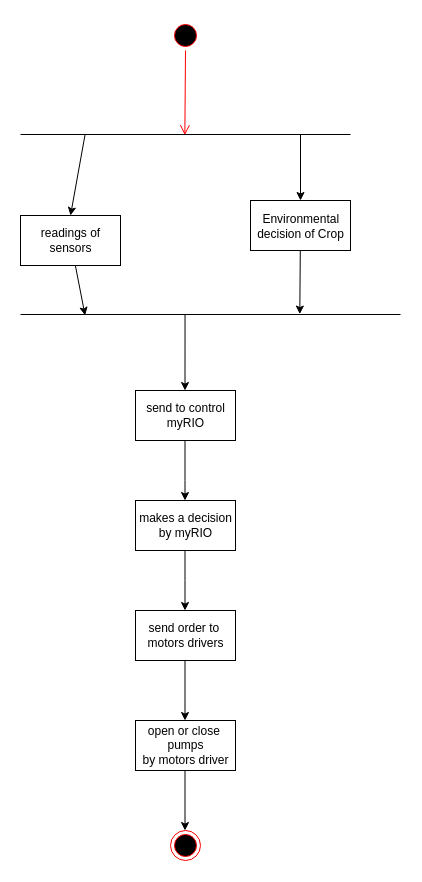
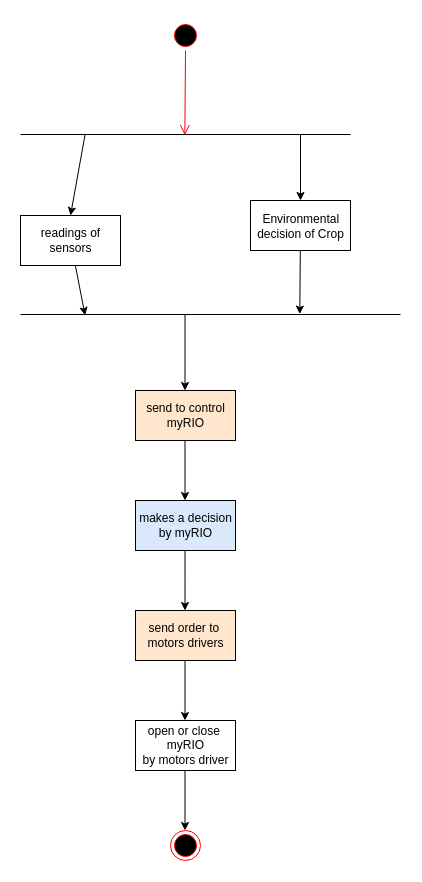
(186, 416) -> (186, 416)
(186, 526) -> (186, 526)
(186, 636) -> (186, 636)
(186, 746) -> (186, 746)
